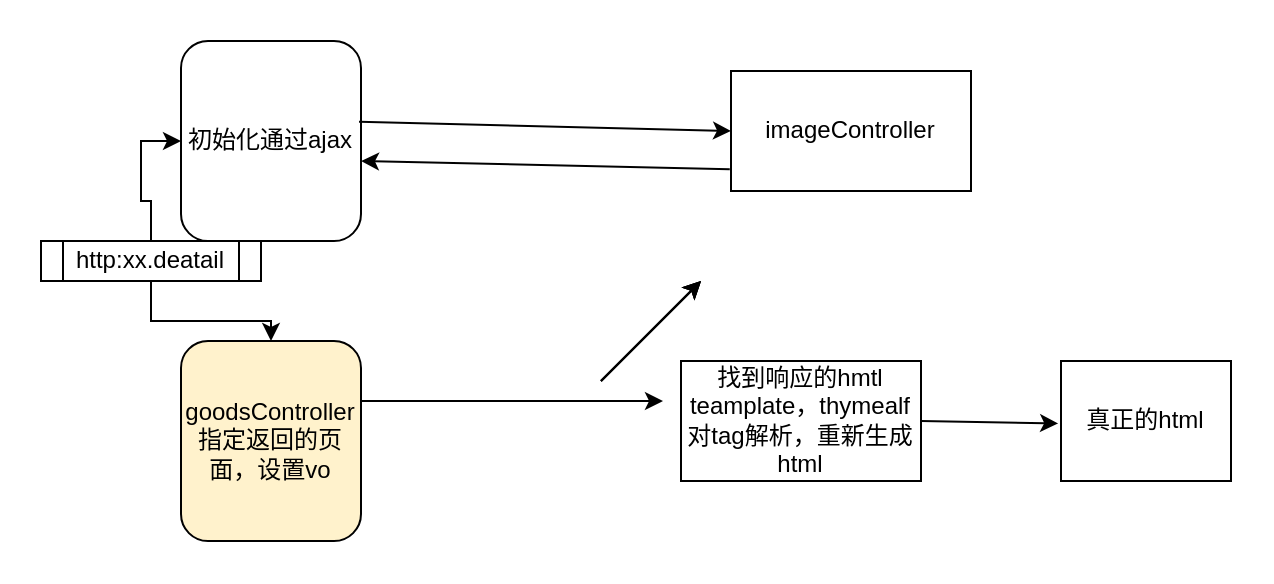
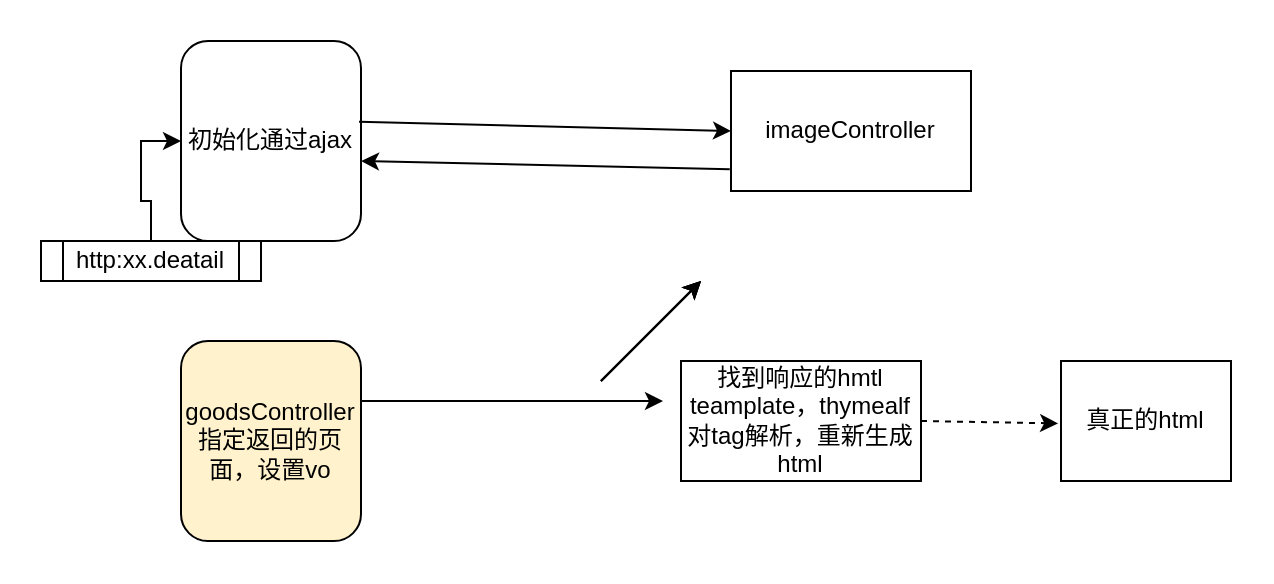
(194, 321) -> none
(982, 422) -> (982, 422)
